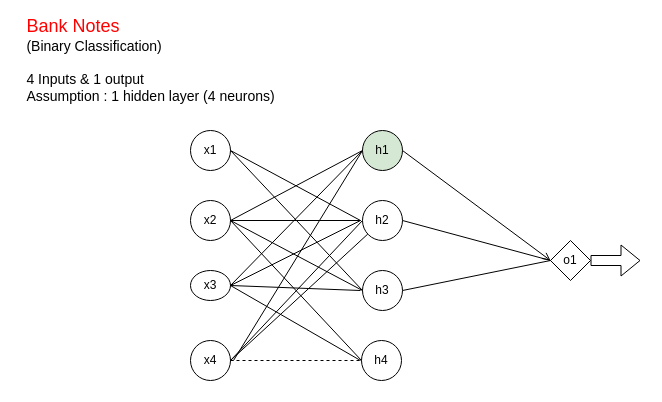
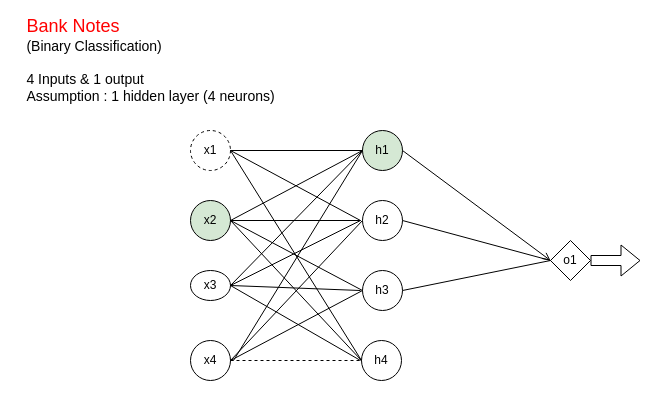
(211, 151) -> (211, 151)
(211, 221) -> (211, 221)
(298, 222) -> (296, 151)
(304, 293) -> (297, 325)
none -> (327, 305)
